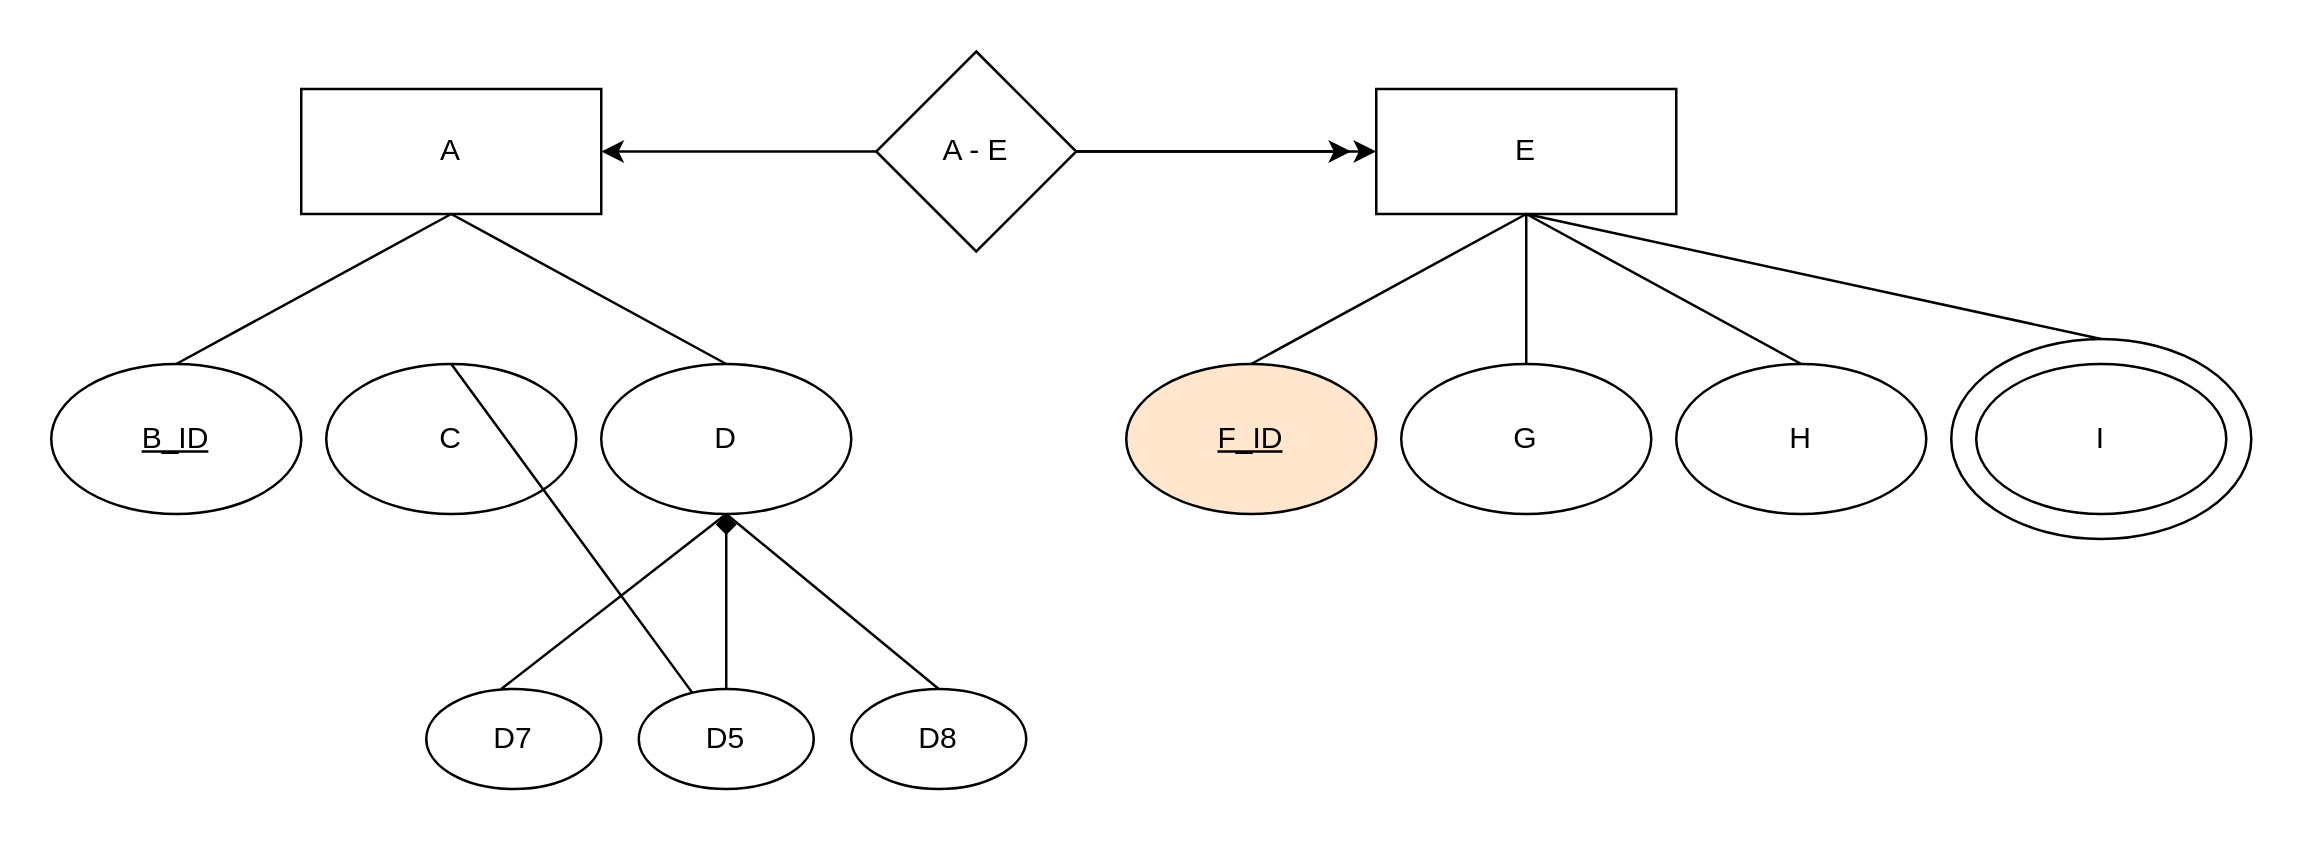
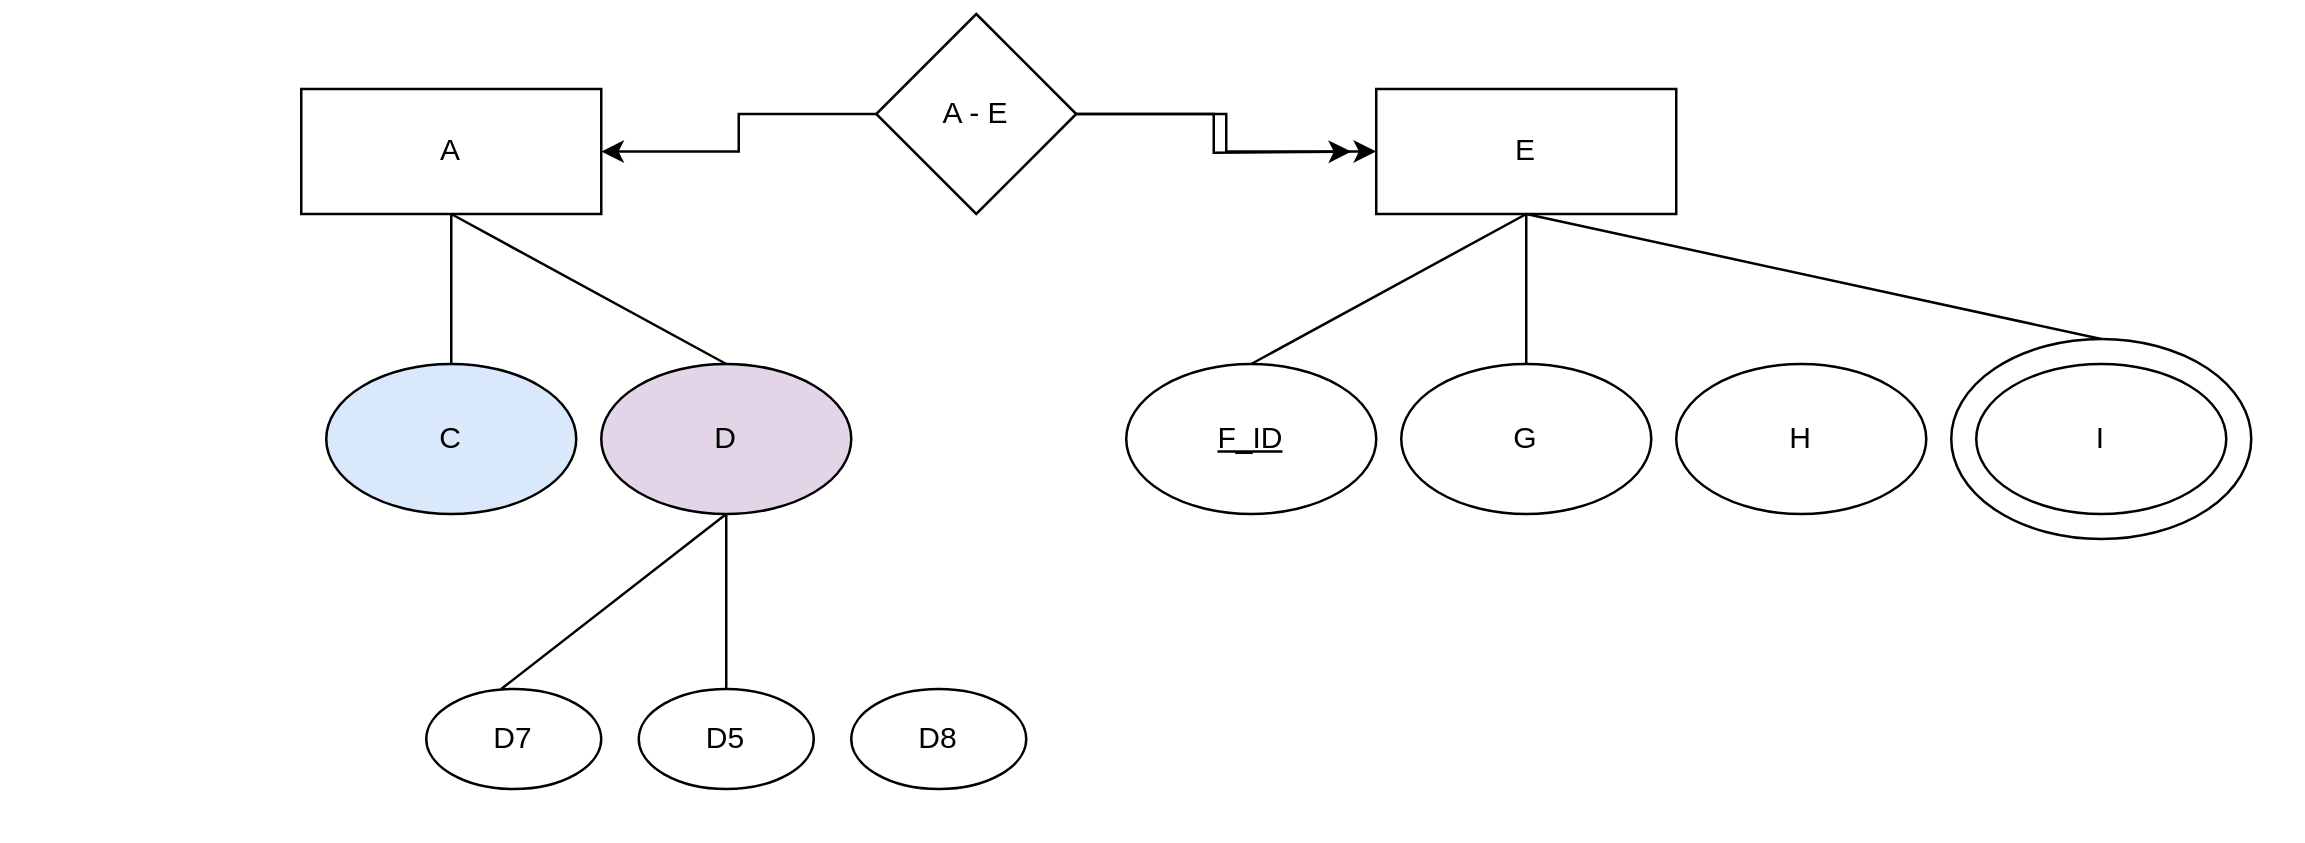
(976, 151) -> (976, 114)
(311, 290) -> none
(1667, 290) -> none
(176, 439) -> none
(451, 439) -> (451, 439)
(726, 439) -> (726, 439)
(1251, 439) -> (1251, 439)
(535, 478) -> (451, 291)
(726, 534) -> (726, 526)
(834, 603) -> none
